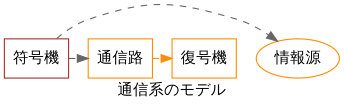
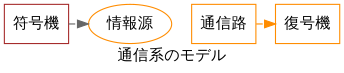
(73, 58) -> none
